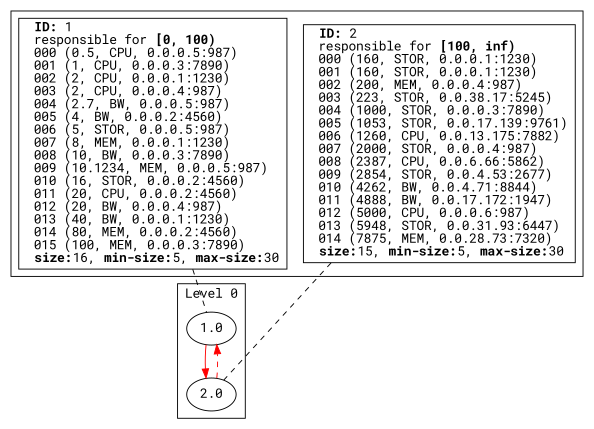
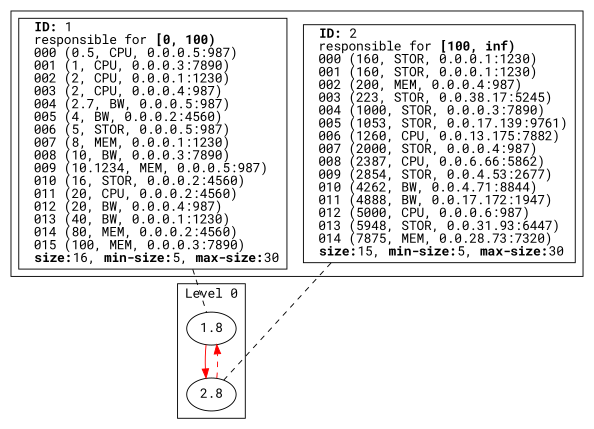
(211, 329) -> (211, 329)
(211, 394) -> (211, 394)
